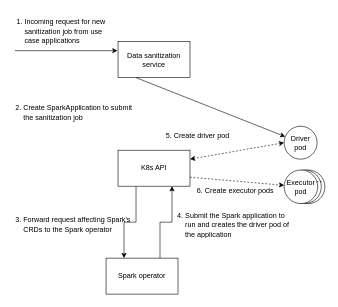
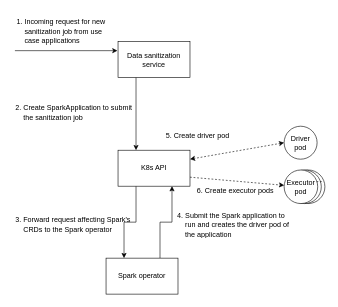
(209, 107) -> (136, 144)
